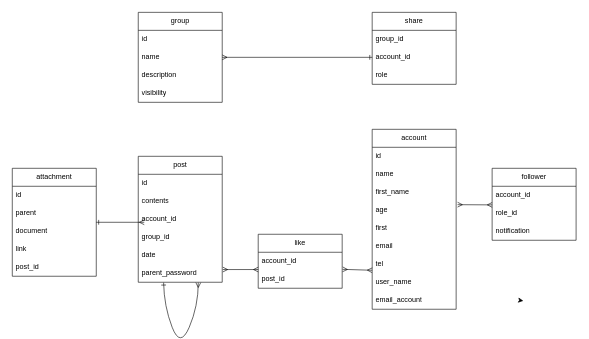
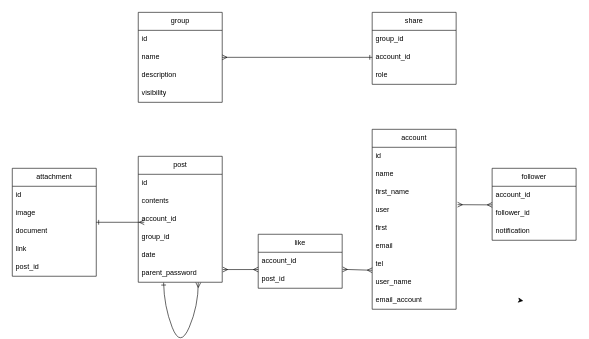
(382, 210) -> (384, 210)
(28, 213) -> (25, 213)
(508, 213) -> (515, 213)
